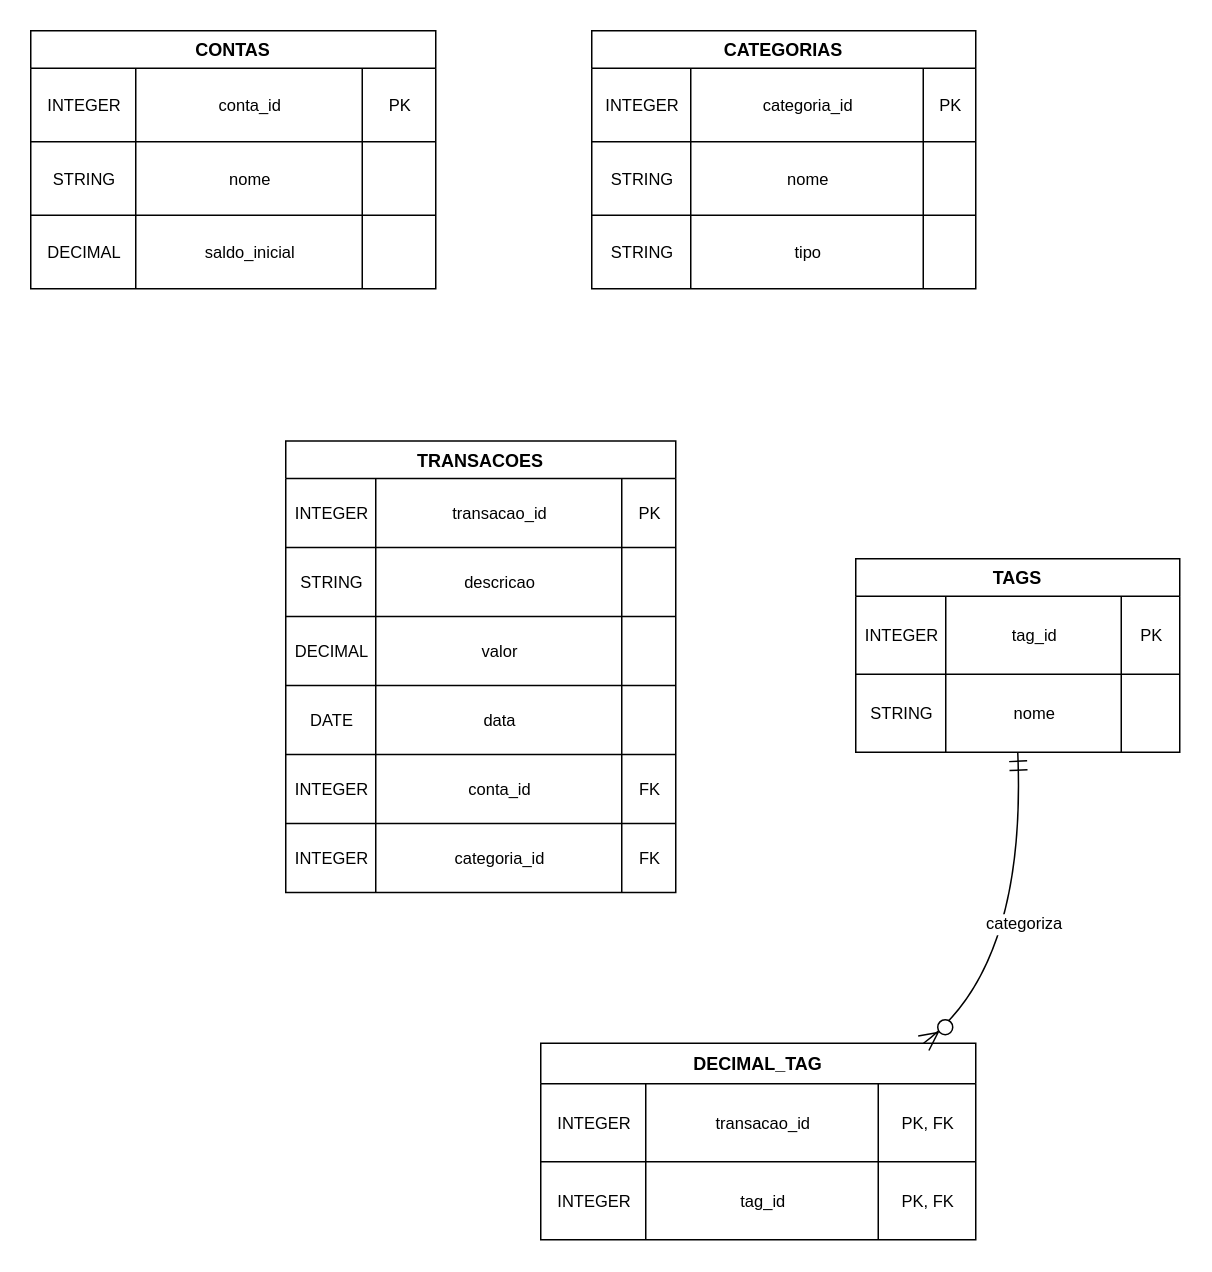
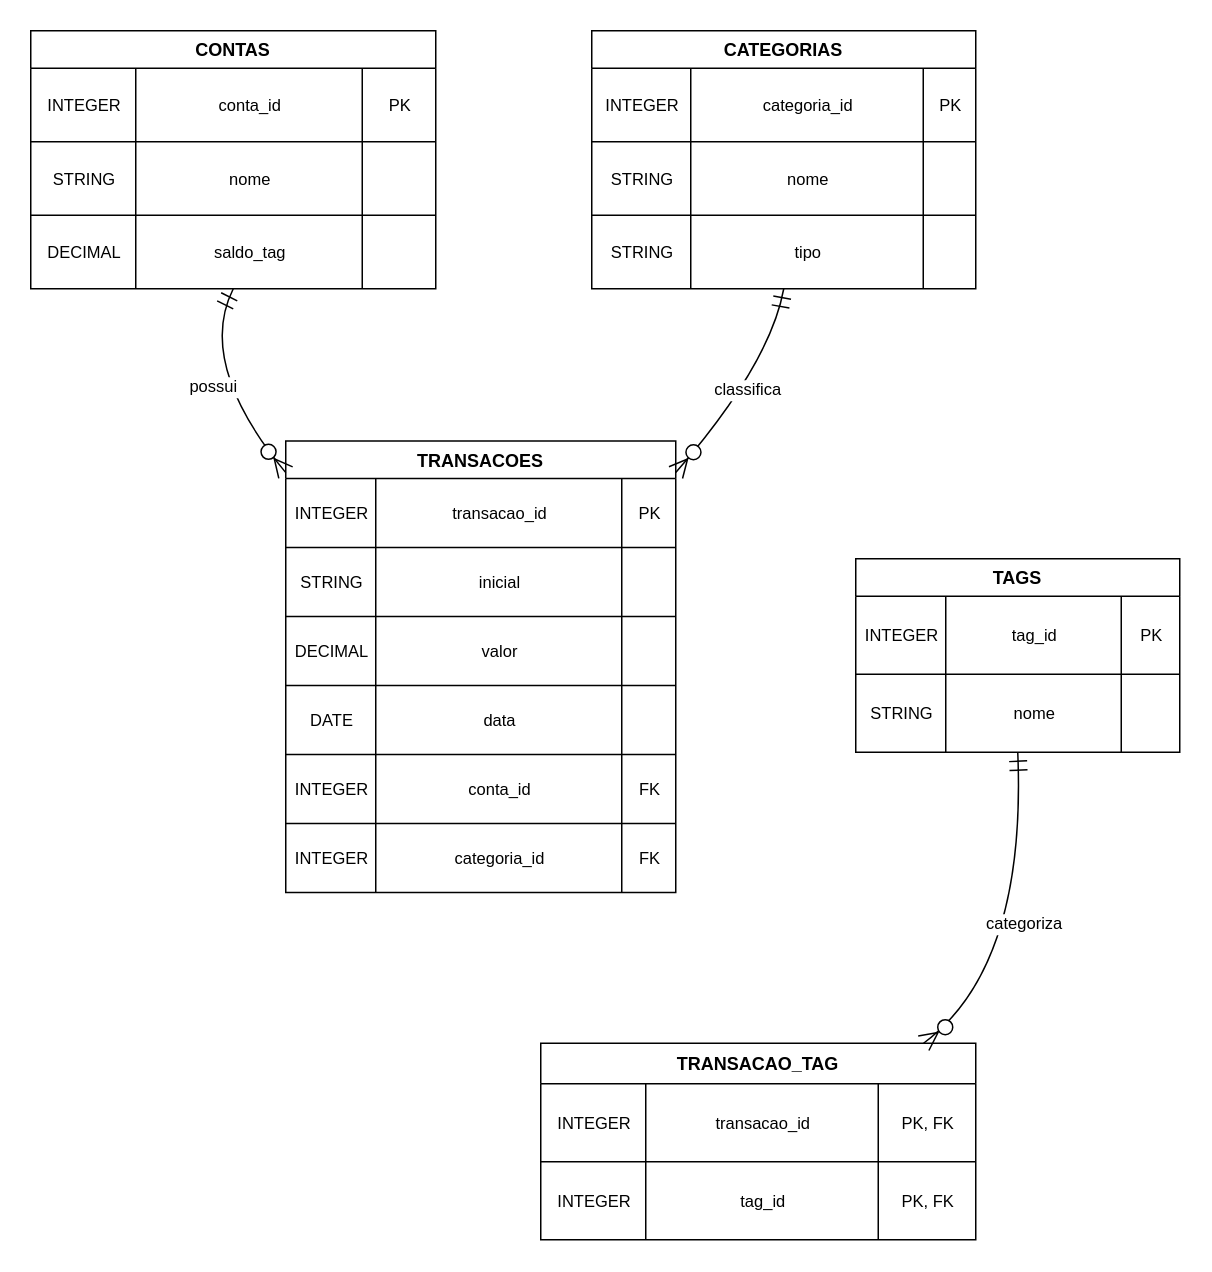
(250, 253) -> (250, 253)
none -> (228, 373)
none -> (748, 375)
(500, 583) -> (500, 583)
(758, 1064) -> (758, 1064)
